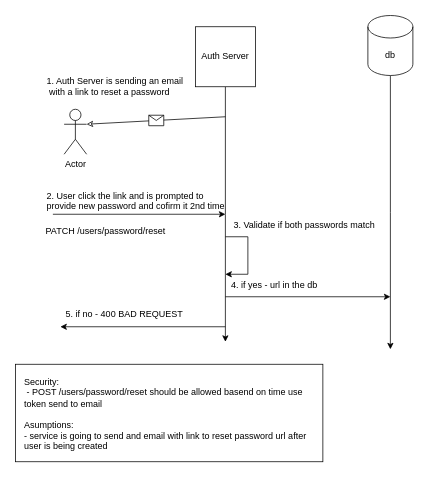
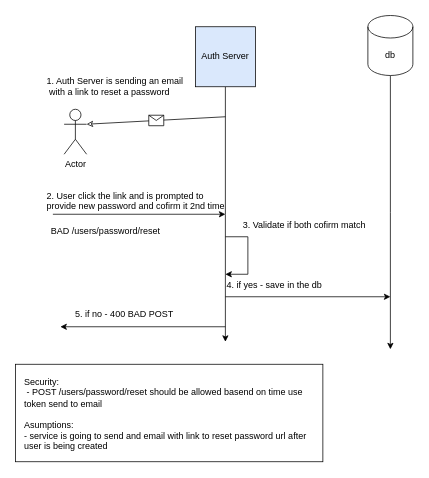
(225, 57) -> (225, 57)
(305, 225) -> (305, 225)
(106, 237) -> (106, 237)
(275, 285) -> (275, 285)
(125, 314) -> (125, 314)
